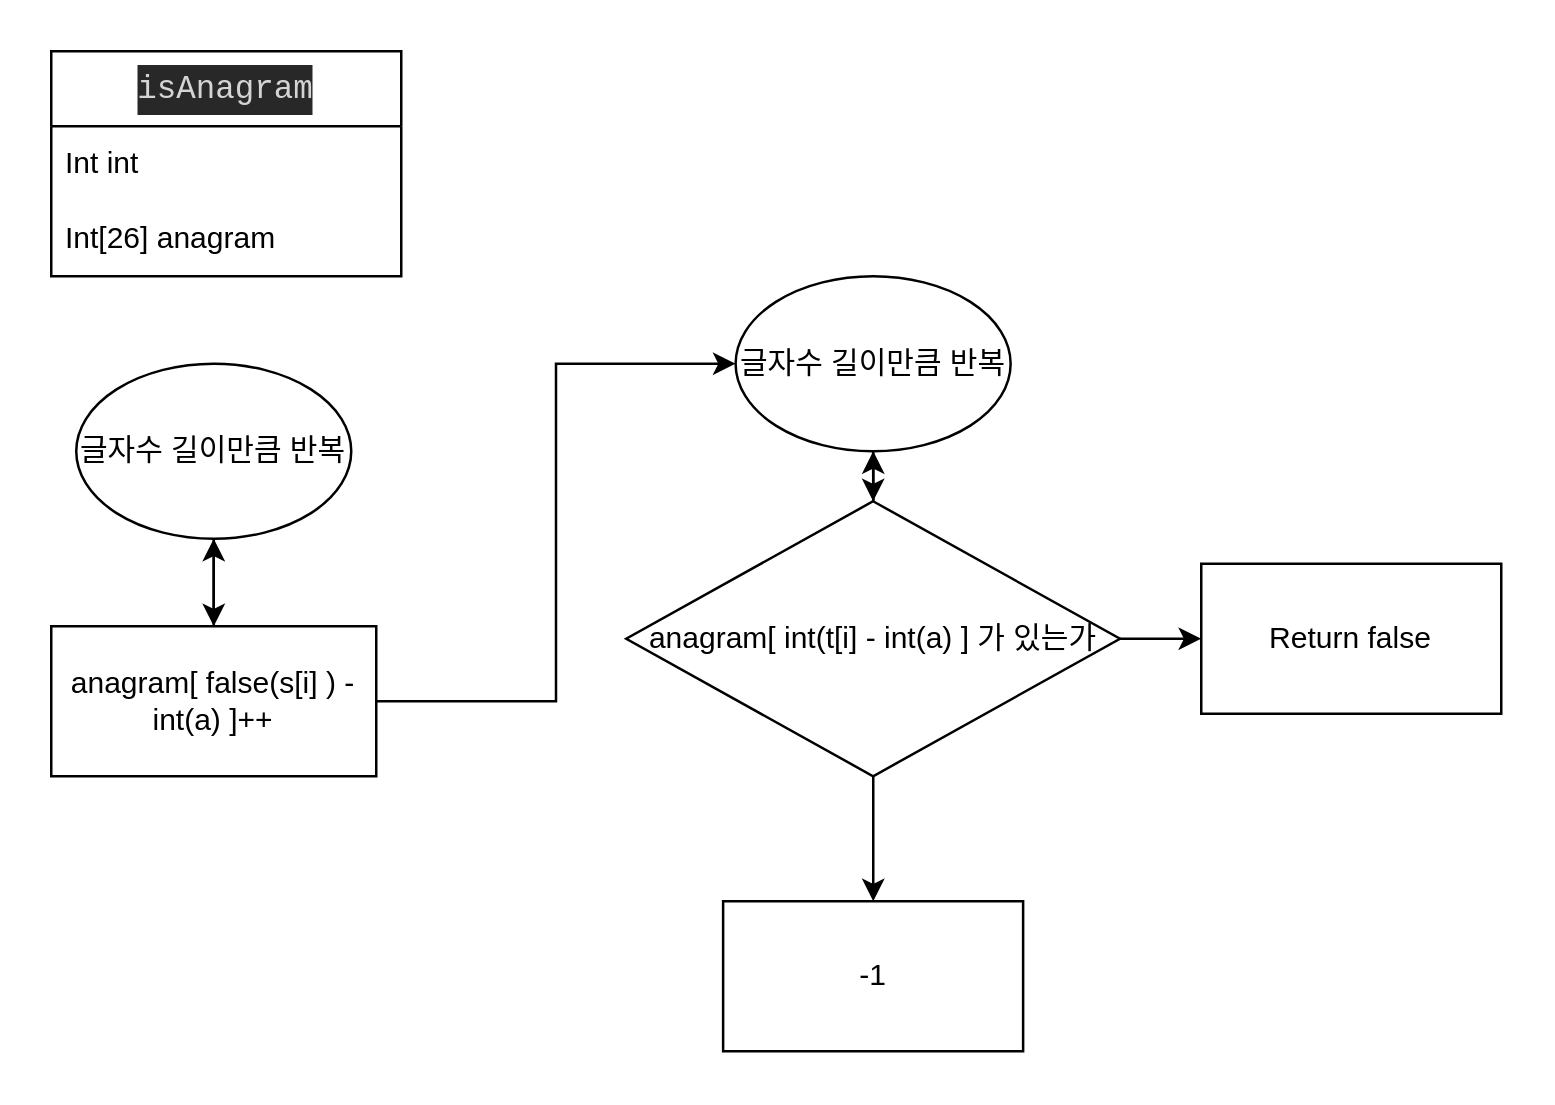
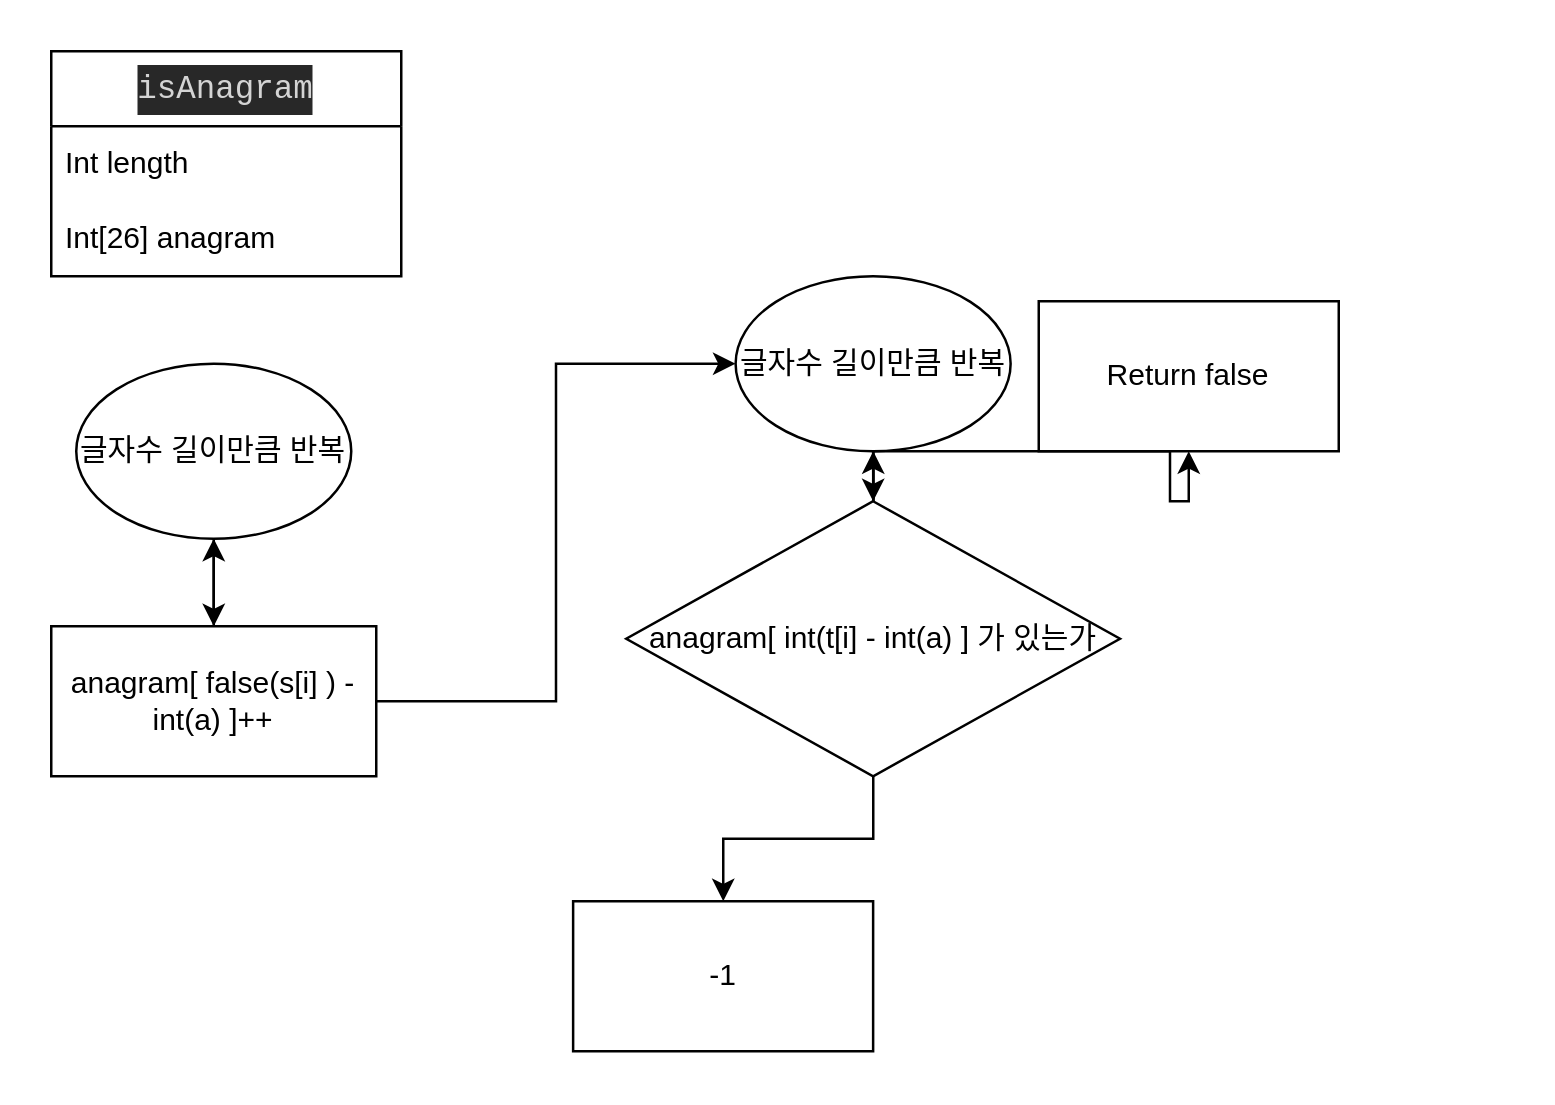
(117, 164) -> (142, 164)
(1351, 639) -> (1189, 376)
(873, 976) -> (723, 976)
